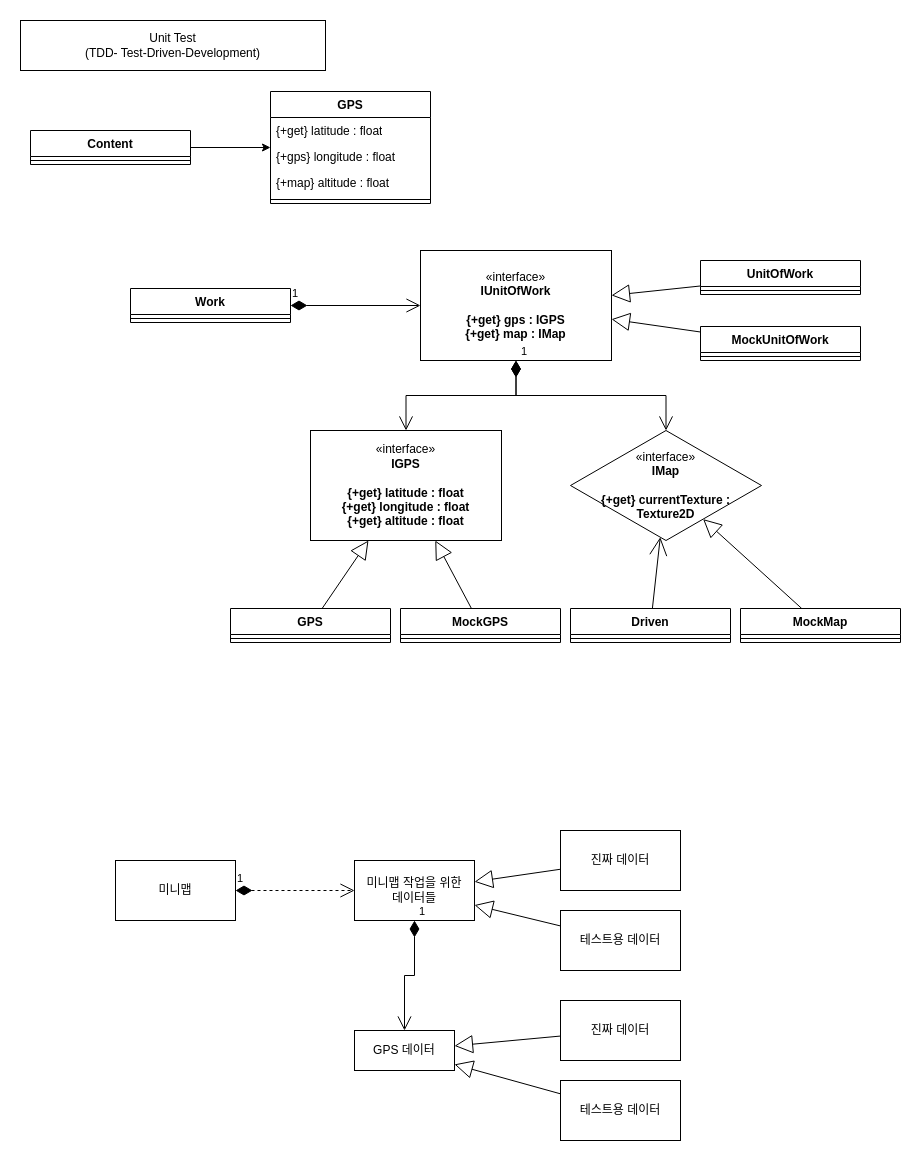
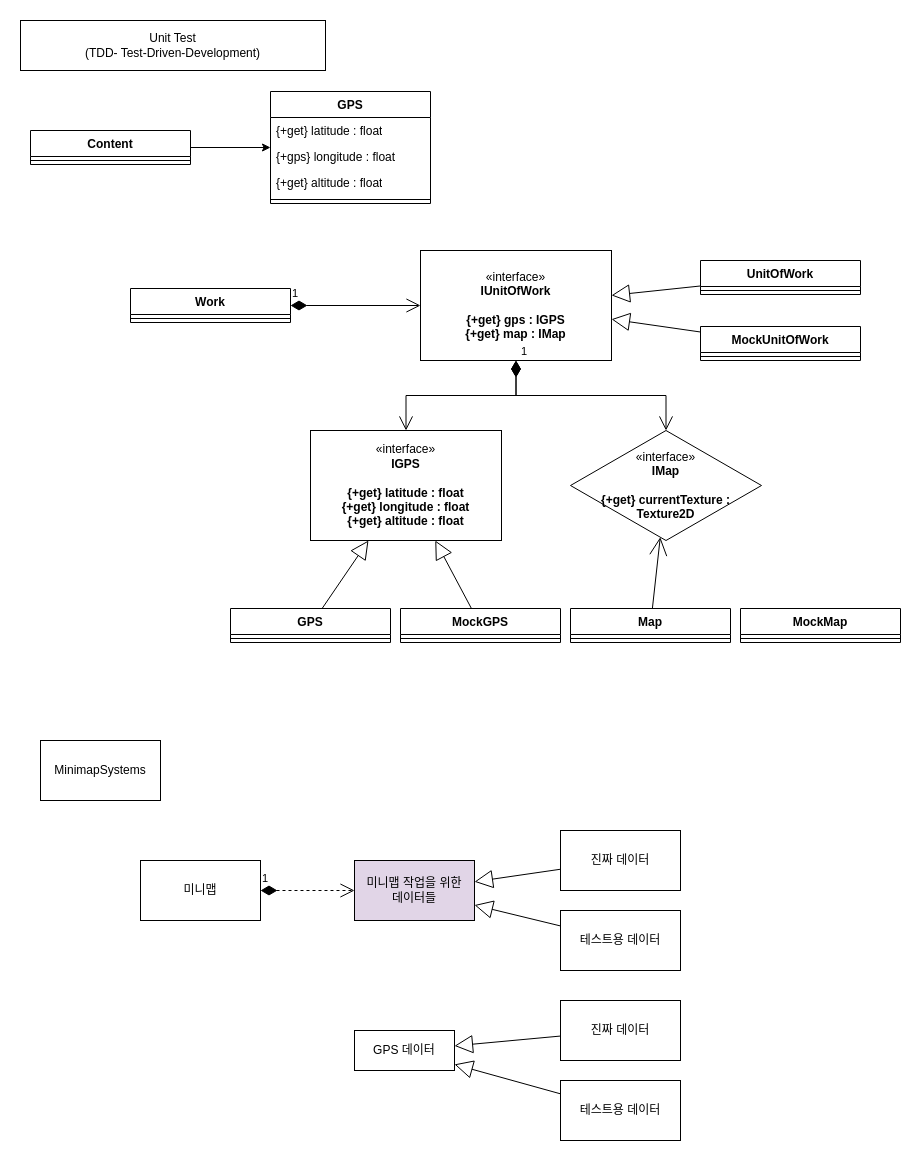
(343, 184) -> (343, 184)
(759, 570) -> none
(651, 623) -> (651, 623)
none -> (101, 771)
(176, 891) -> (201, 891)
(415, 891) -> (415, 891)
(405, 977) -> none
